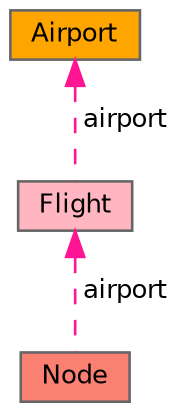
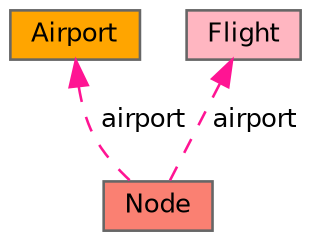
(75, 133) -> (96, 139)
